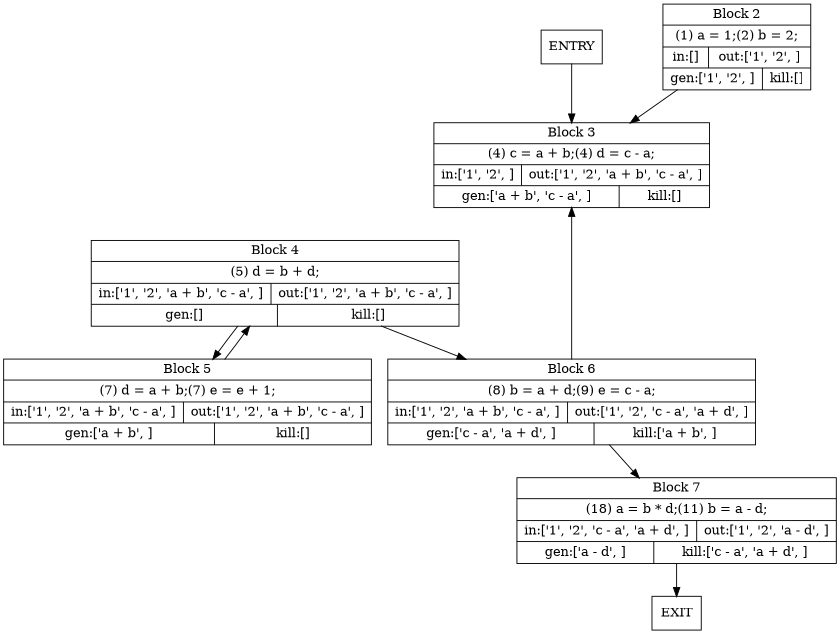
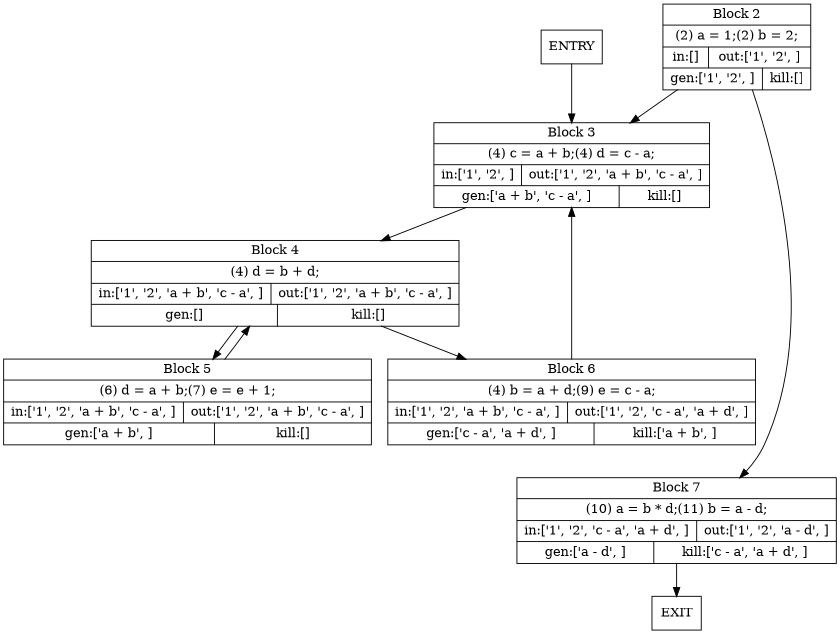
(737, 36) -> (737, 36)
none -> (428, 222)
(275, 272) -> (275, 272)
(188, 391) -> (188, 391)
(572, 391) -> (572, 391)
(621, 458) -> (790, 283)
(677, 509) -> (677, 509)
